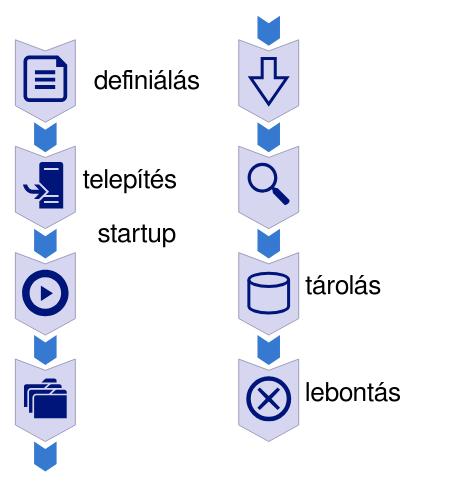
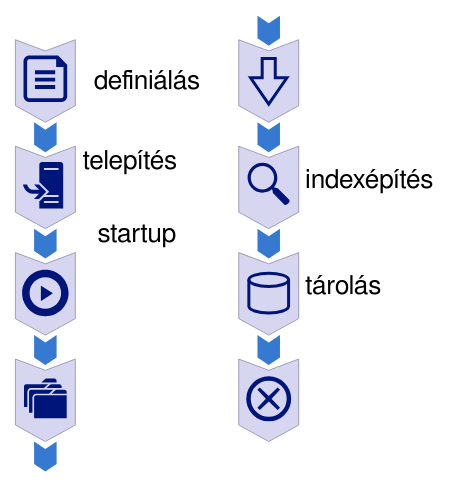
(149, 179) -> (149, 161)
none -> (372, 179)
(372, 392) -> none
